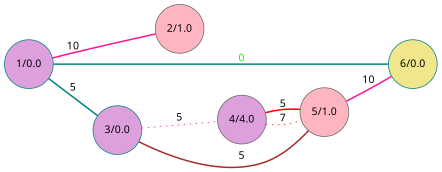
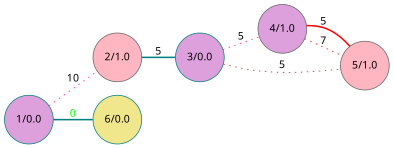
(104, 46) -> (73, 88)
(369, 89) -> none
(73, 97) -> (159, 57)
(242, 120) -> (282, 29)
(227, 167) -> (282, 72)
